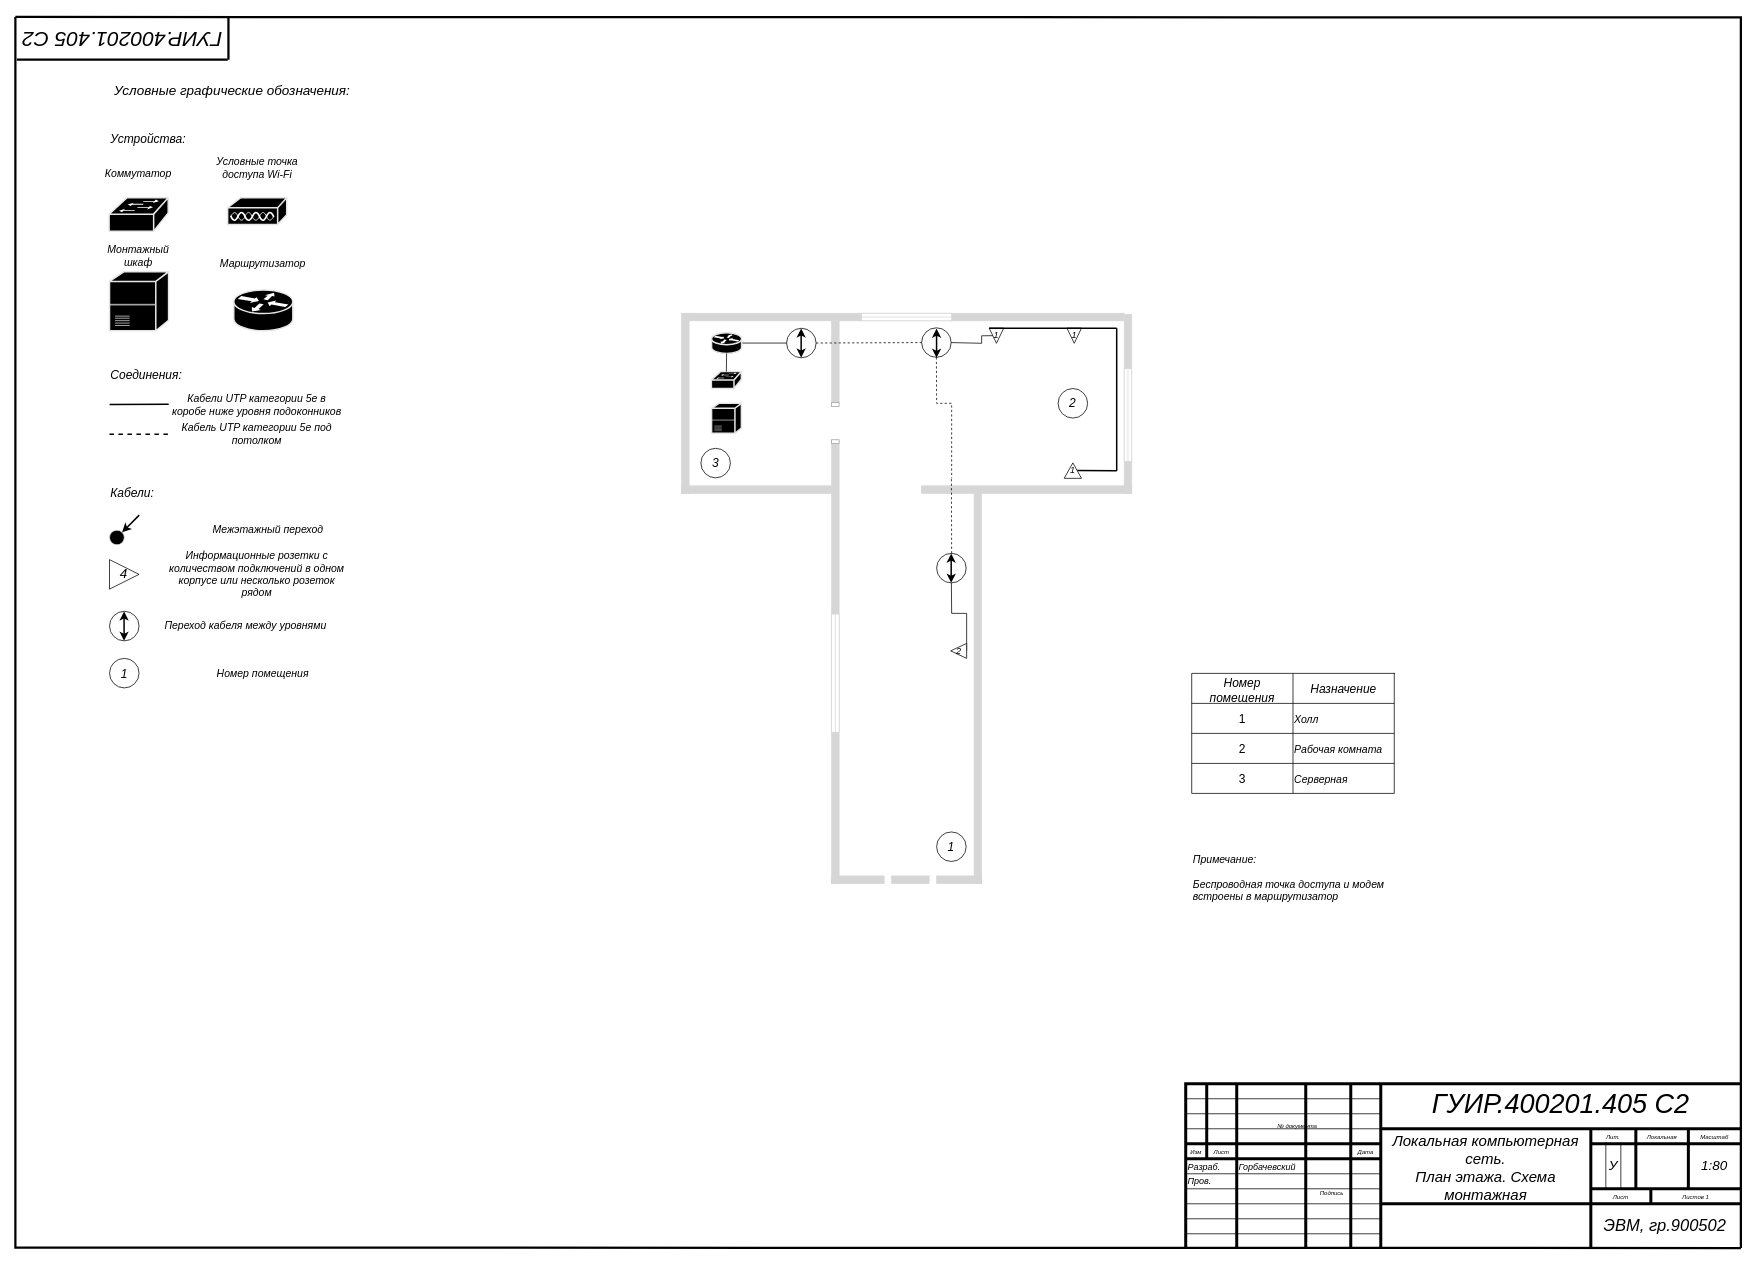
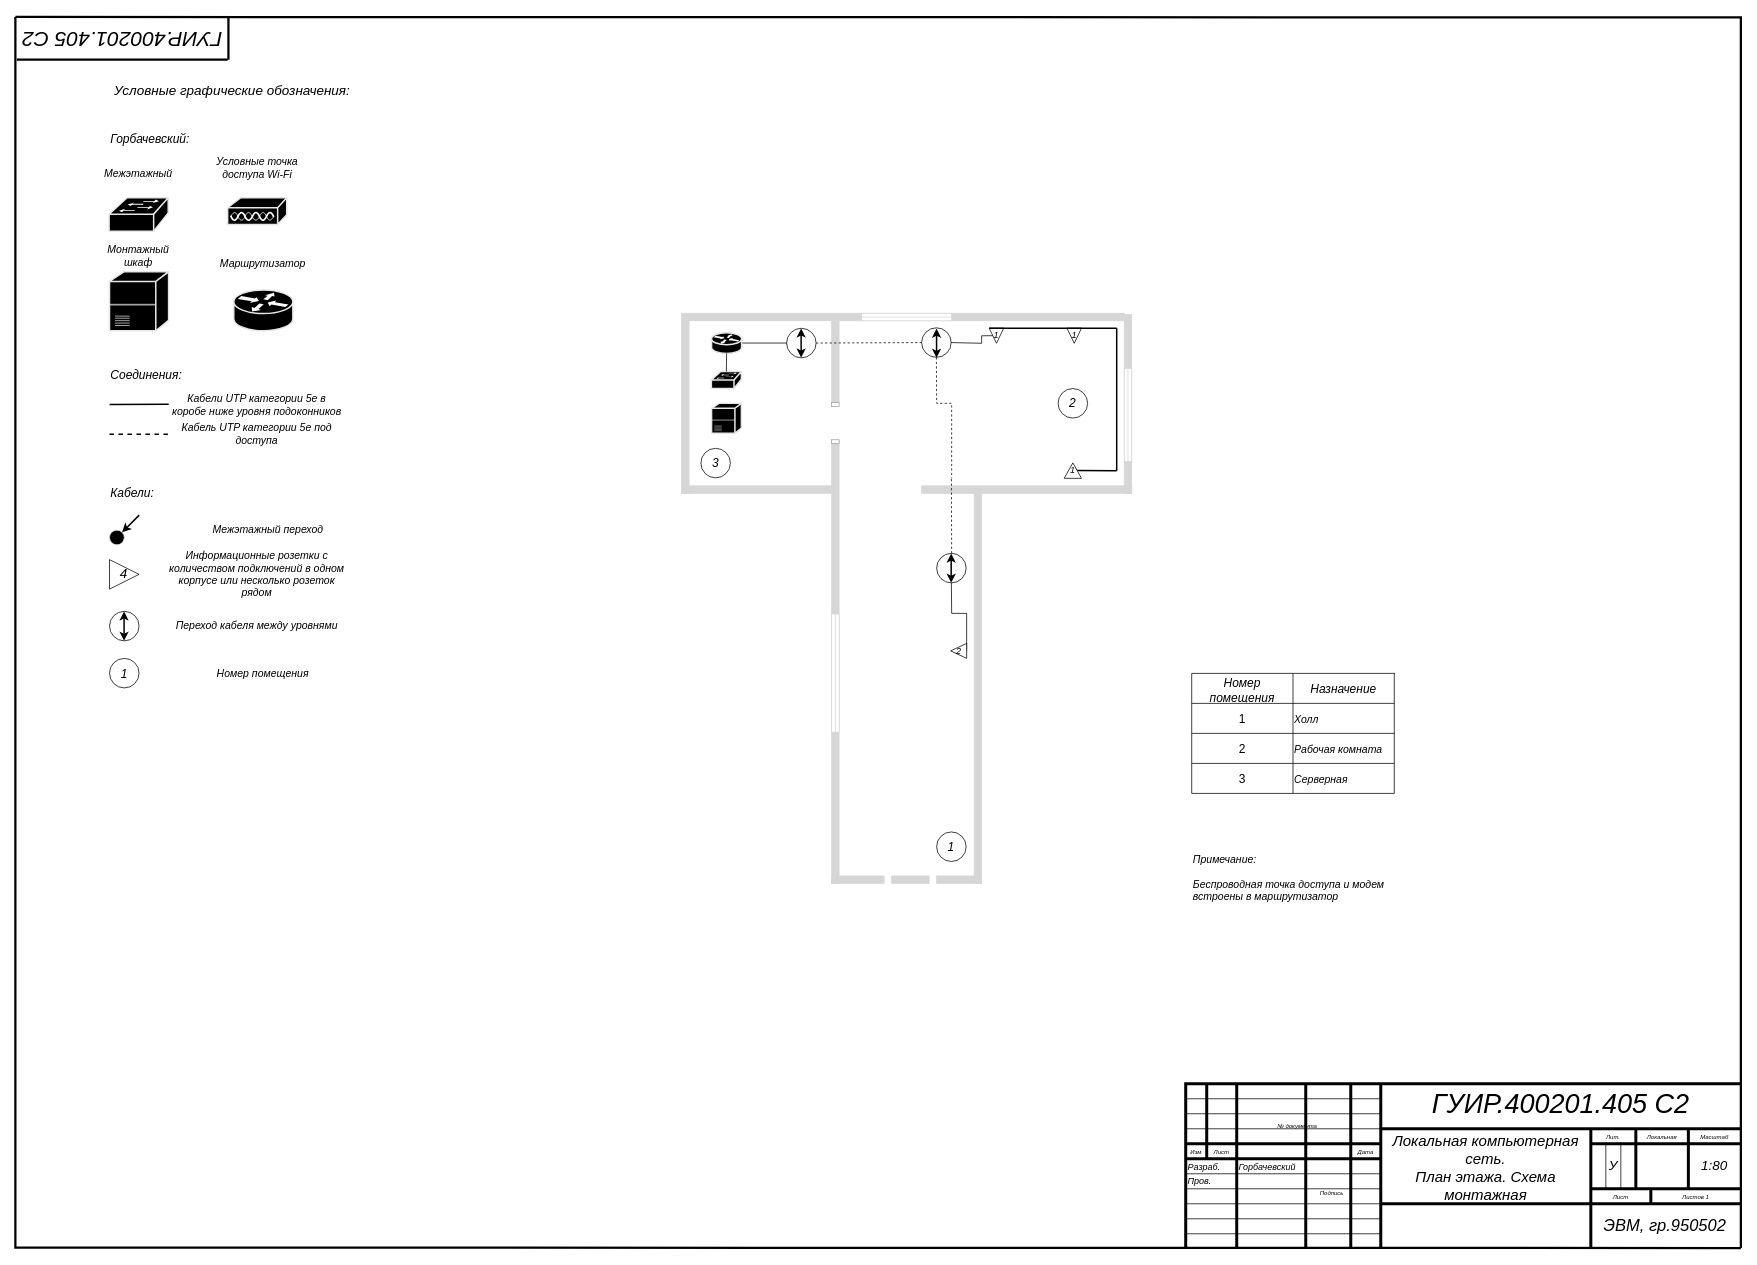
(146, 138) -> (153, 138)
(138, 167) -> (138, 167)
(257, 434) -> (257, 434)
(246, 626) -> (257, 626)
(1665, 1226) -> (1665, 1226)
